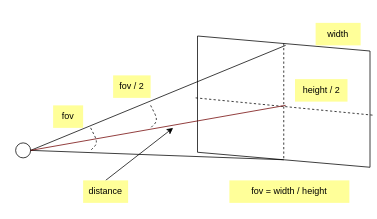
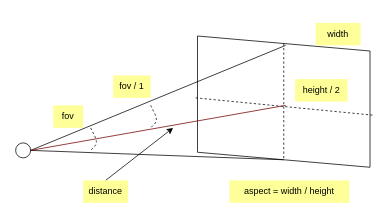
(132, 87) -> (132, 87)
(289, 192) -> (289, 192)
